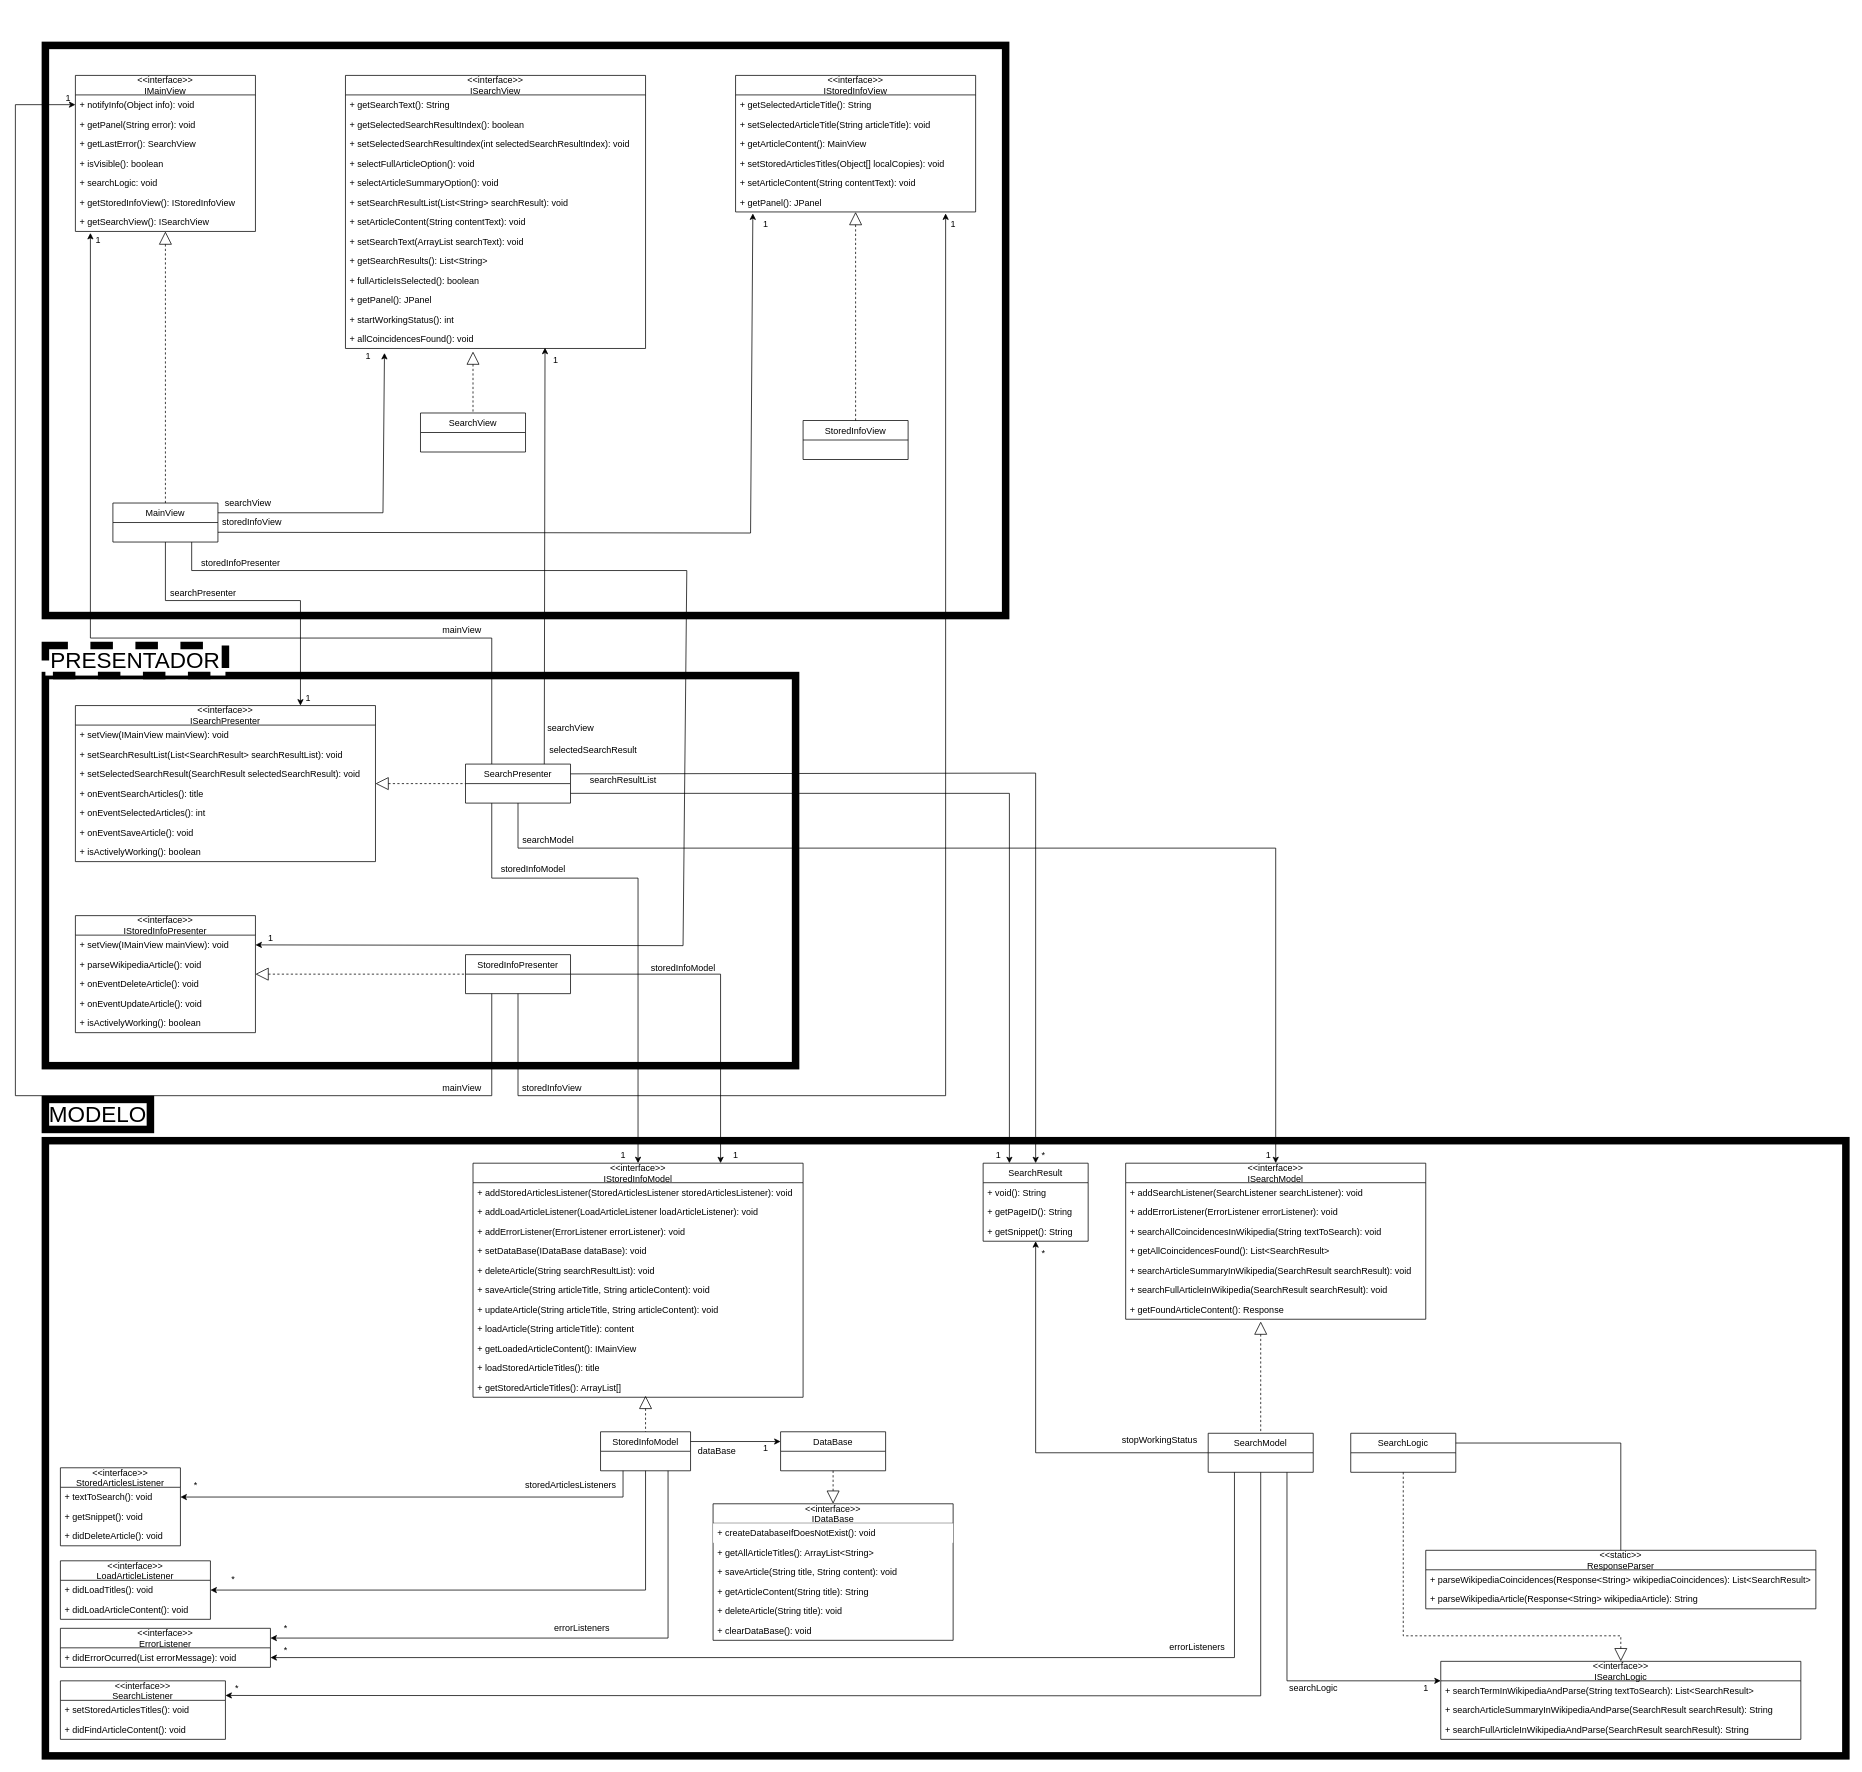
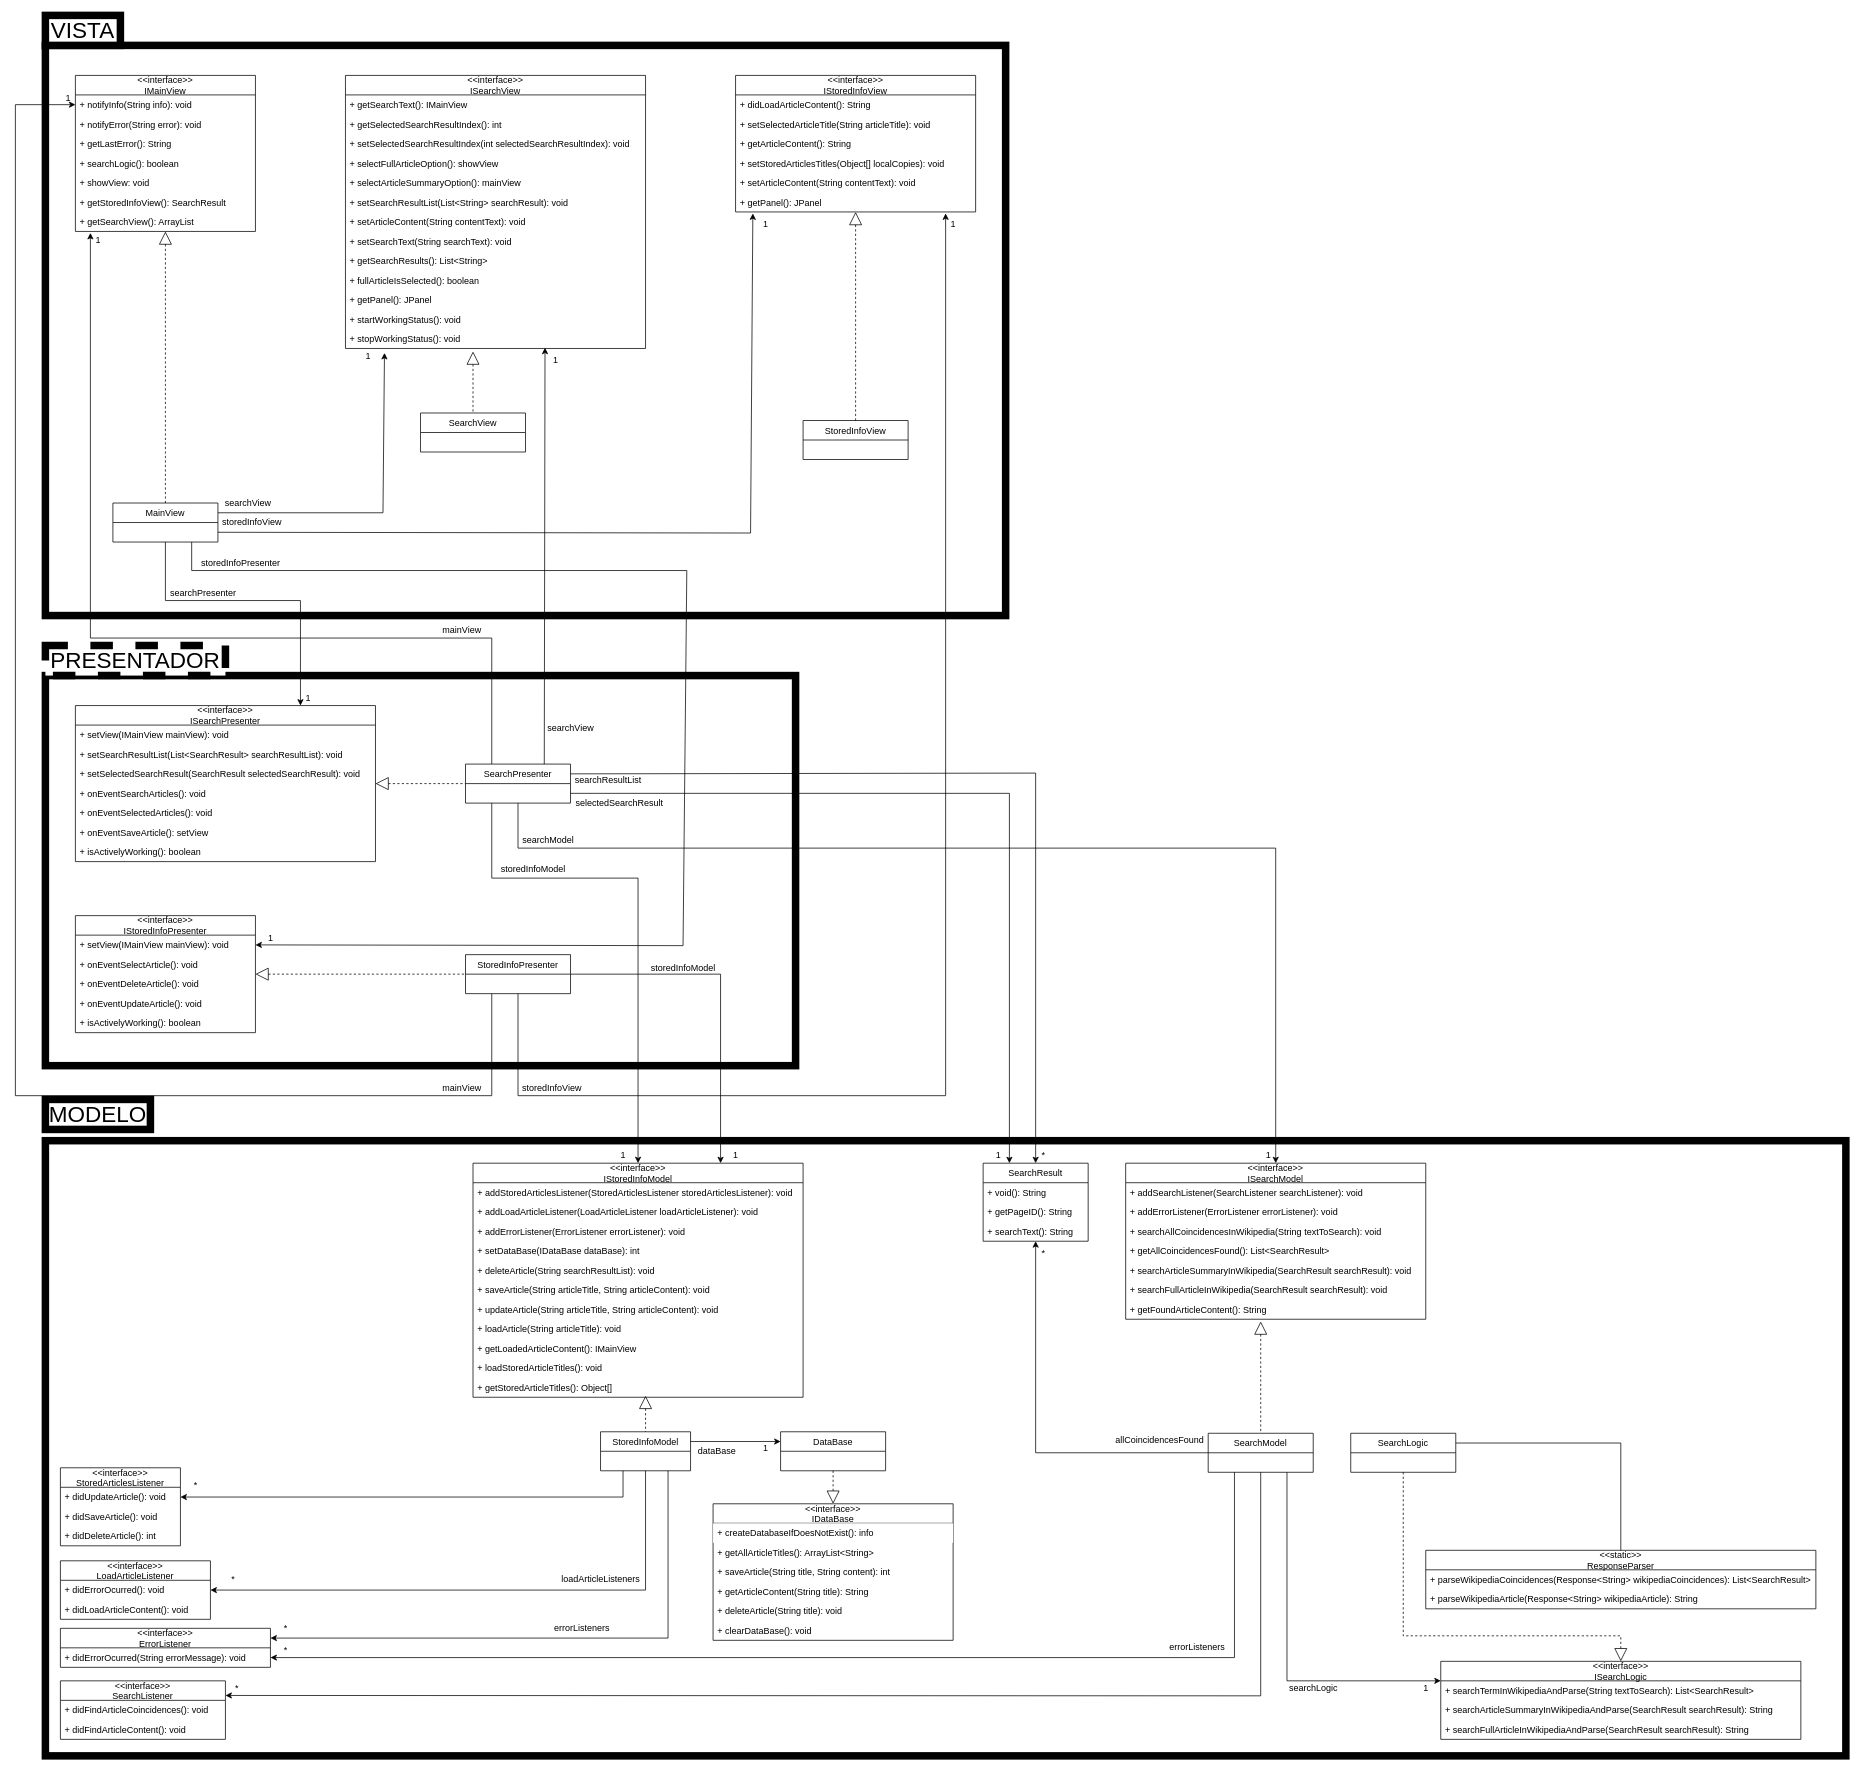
none -> (83, 30)
(149, 105) -> (148, 105)
(408, 105) -> (414, 105)
(817, 105) -> (814, 105)
(147, 125) -> (154, 125)
(446, 125) -> (436, 125)
(145, 144) -> (135, 144)
(809, 144) -> (806, 144)
(126, 164) -> (134, 164)
(421, 164) -> (431, 164)
(122, 183) -> (114, 183)
(431, 183) -> (440, 183)
(169, 203) -> (162, 203)
(149, 222) -> (144, 222)
(451, 242) -> (443, 242)
(412, 320) -> (414, 320)
(416, 339) -> (412, 339)
(593, 750) -> (619, 803)
(623, 780) -> (608, 780)
(152, 794) -> (151, 794)
(152, 813) -> (154, 813)
(143, 833) -> (151, 833)
(147, 965) -> (147, 965)
(1037, 1232) -> (1038, 1232)
(569, 1251) -> (567, 1251)
(1214, 1310) -> (1208, 1310)
(571, 1329) -> (563, 1329)
(551, 1368) -> (550, 1368)
(566, 1388) -> (560, 1388)
(1160, 1440) -> (1160, 1440)
(570, 1485) -> none
(115, 1497) -> (122, 1497)
(109, 1517) -> (117, 1517)
(807, 1533) -> (807, 1533)
(121, 1536) -> (118, 1536)
(824, 1572) -> (822, 1572)
none -> (600, 1579)
(114, 1590) -> (122, 1590)
(162, 1658) -> (167, 1658)
(138, 1710) -> (144, 1710)
